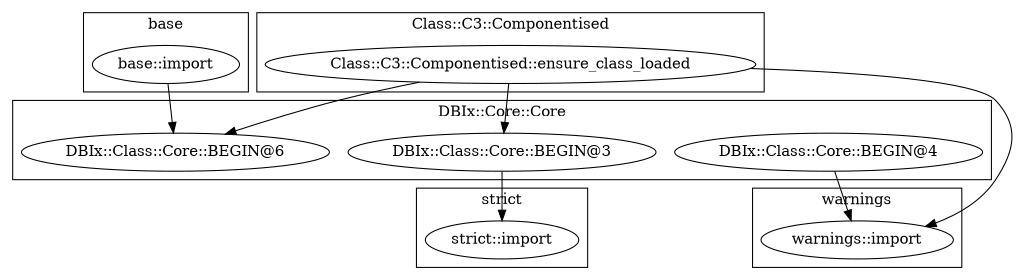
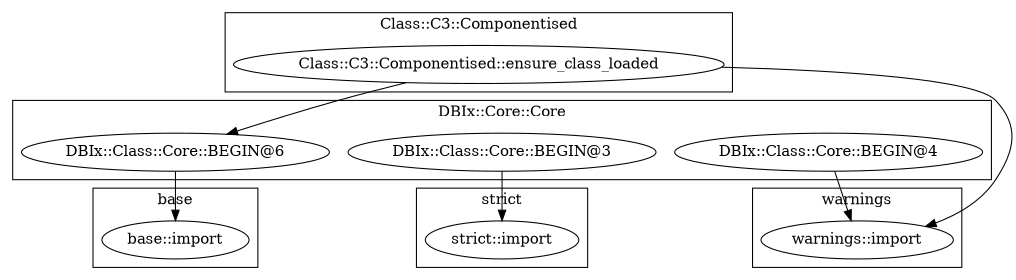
(171, 107) -> (175, 195)
(506, 107) -> none
